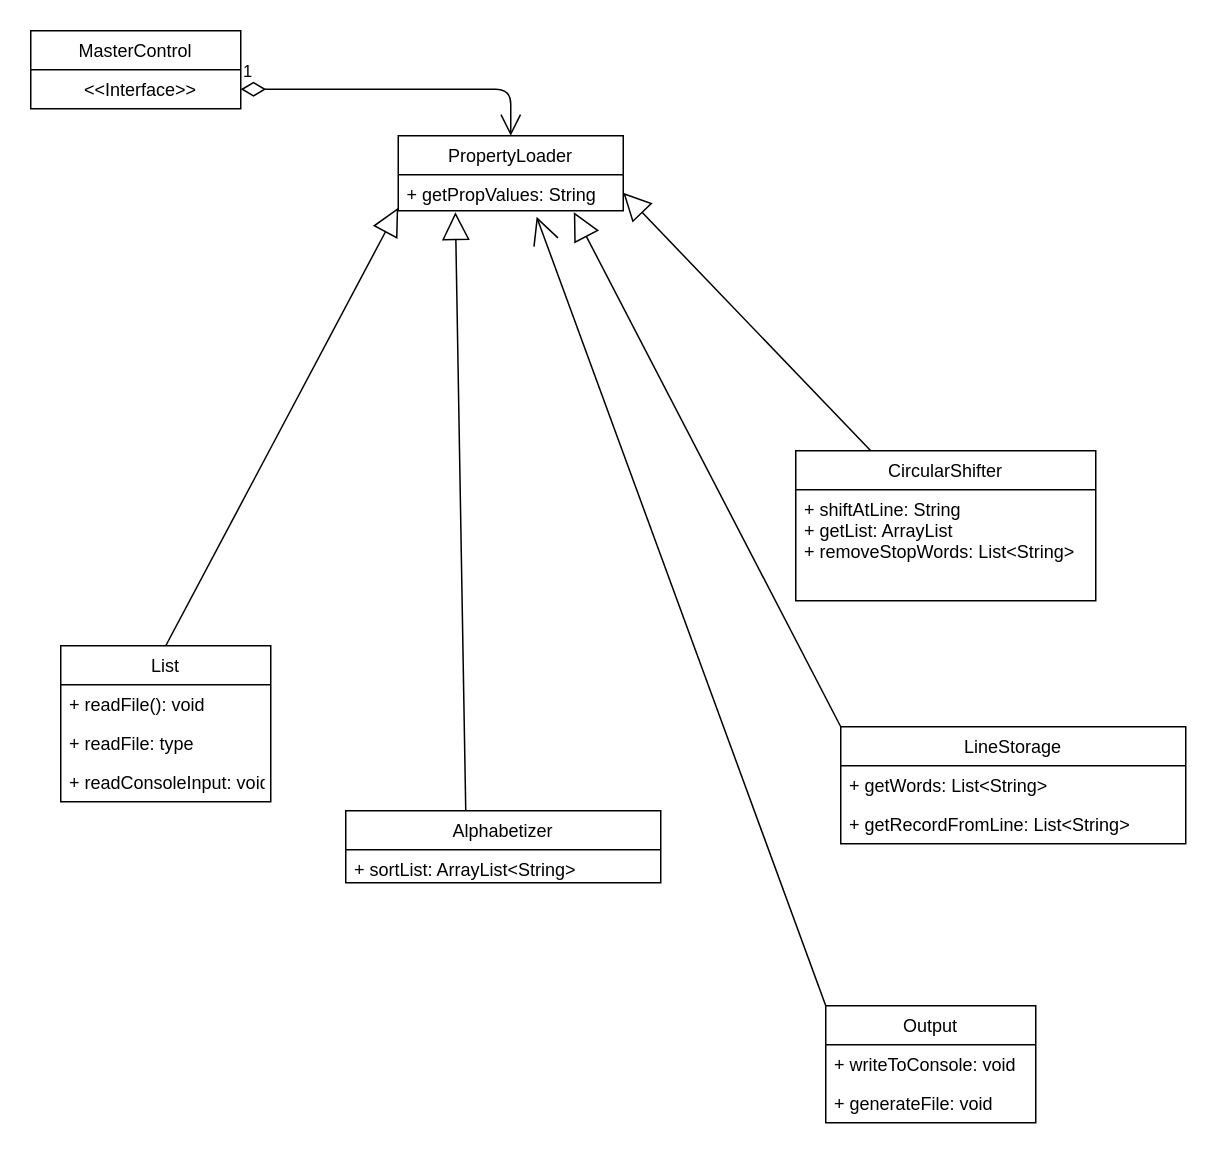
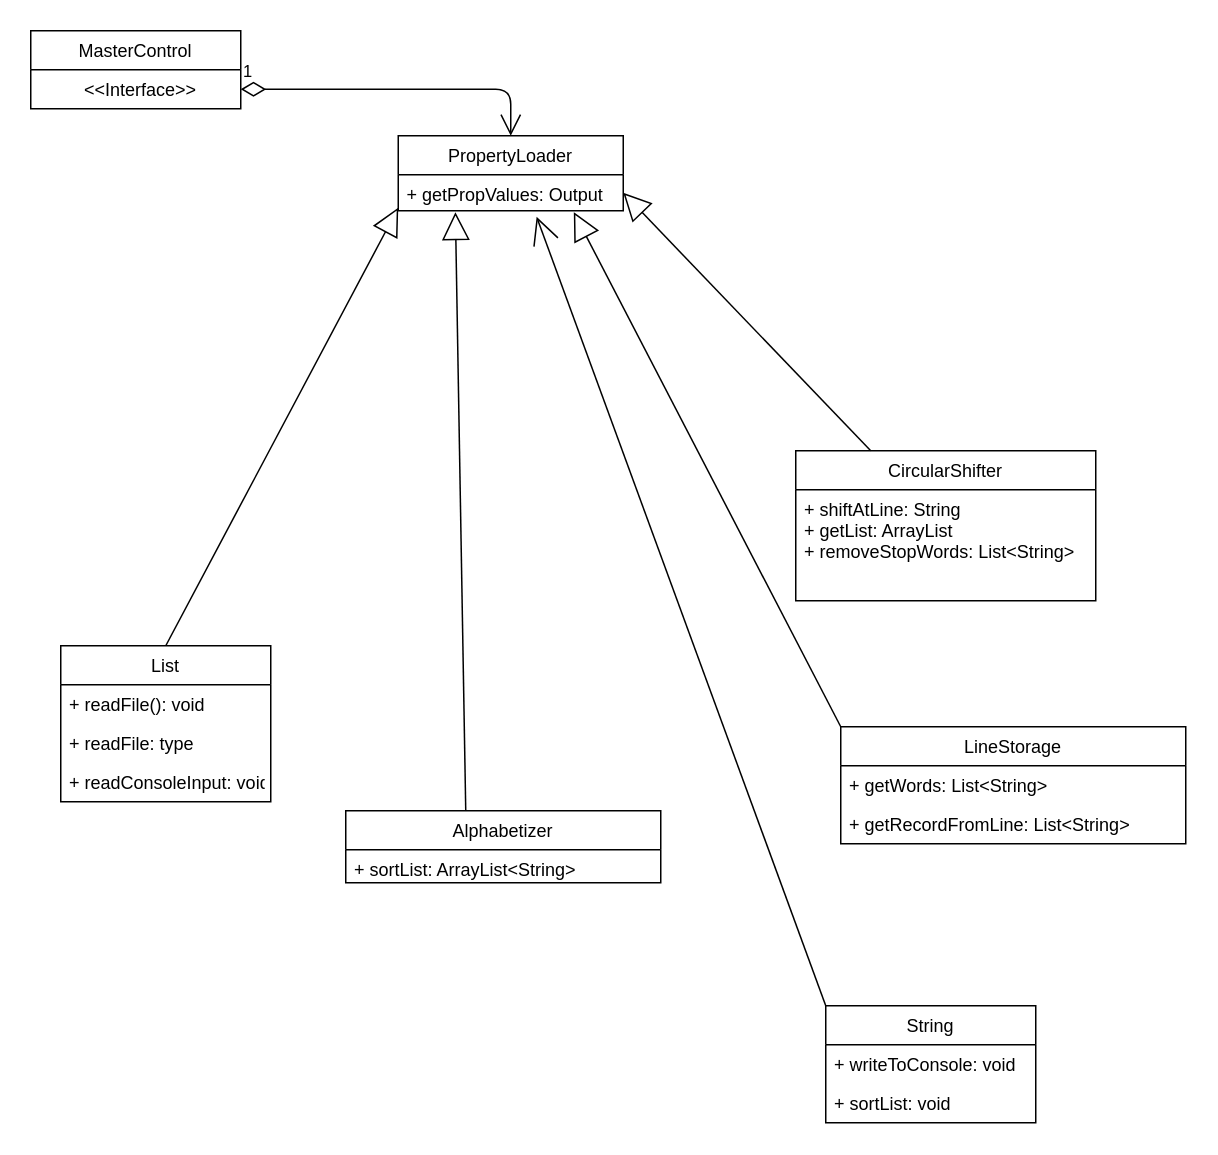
(511, 195) -> (513, 195)
(930, 1026) -> (930, 1026)
(921, 1104) -> (903, 1104)
